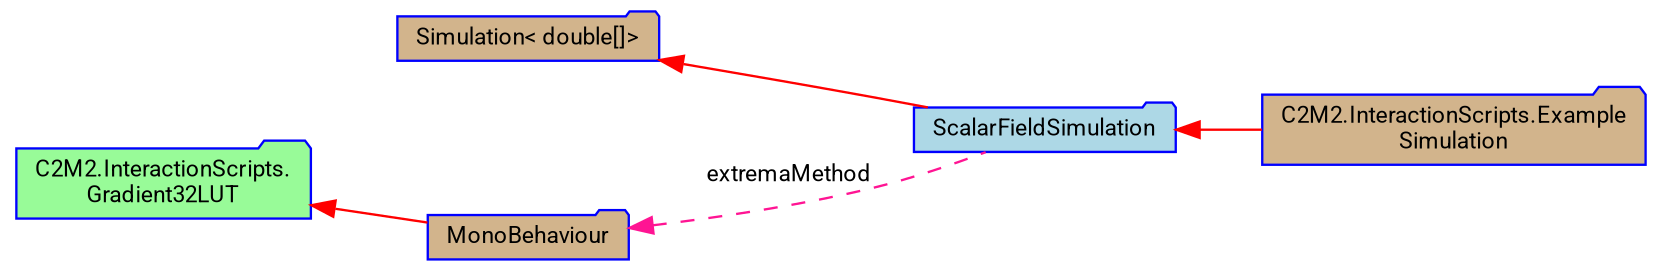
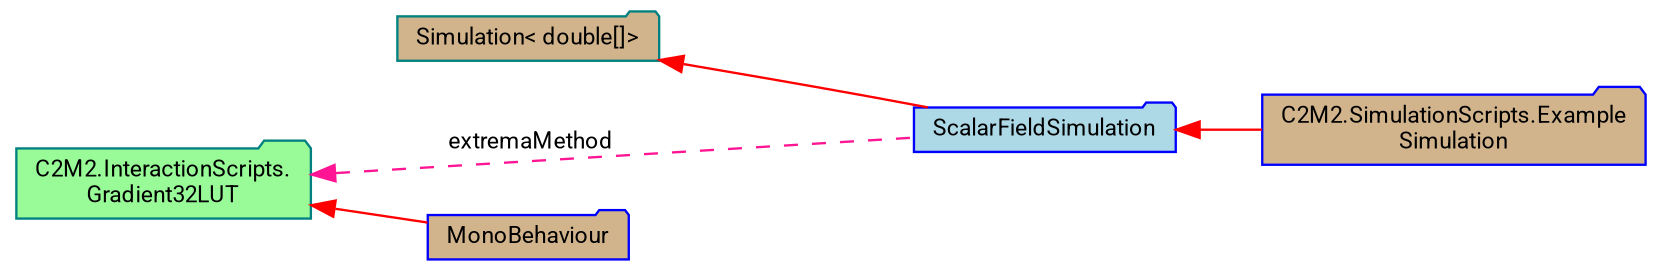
(528, 39) -> (528, 39)
(1454, 130) -> (1454, 130)
(164, 183) -> (164, 183)
(822, 199) -> (625, 155)
